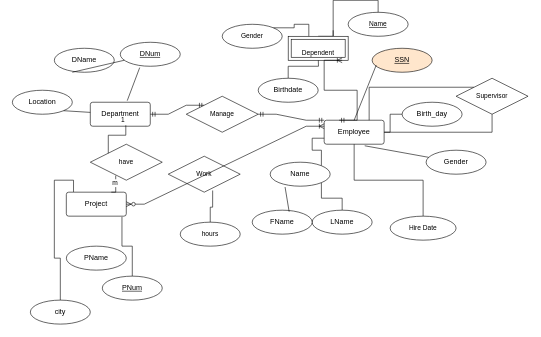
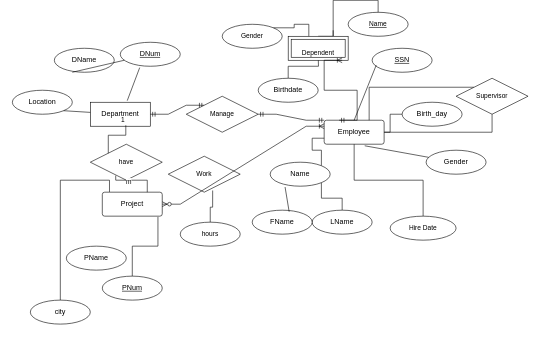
(402, 60) -> (402, 60)
(120, 114) -> (120, 114)
(96, 204) -> (132, 204)
